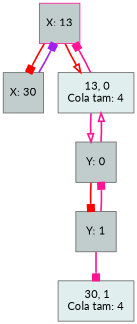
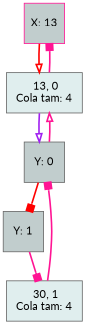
(23, 93) -> none
(91, 123) -> (39, 123)
(101, 201) -> (52, 236)
